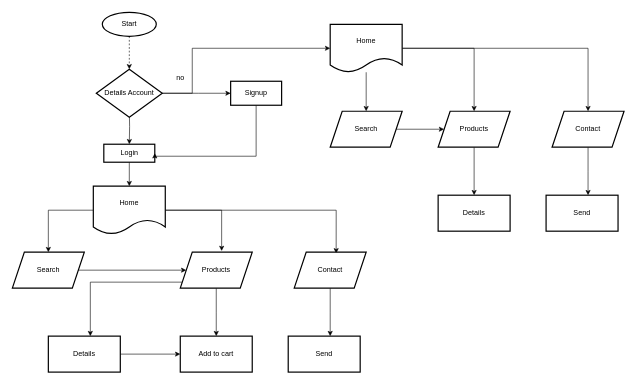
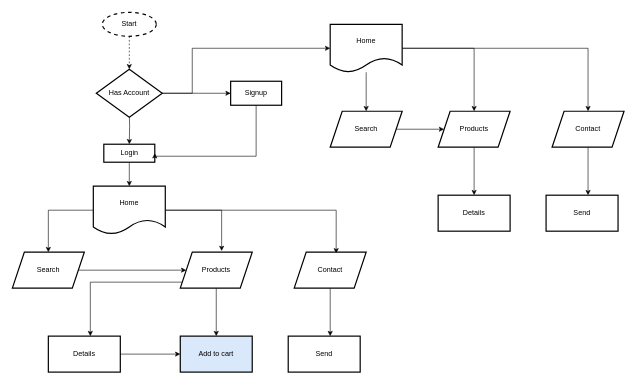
(129, 24) -> (129, 24)
(180, 78) -> none
(129, 93) -> (129, 93)
(216, 354) -> (216, 354)
